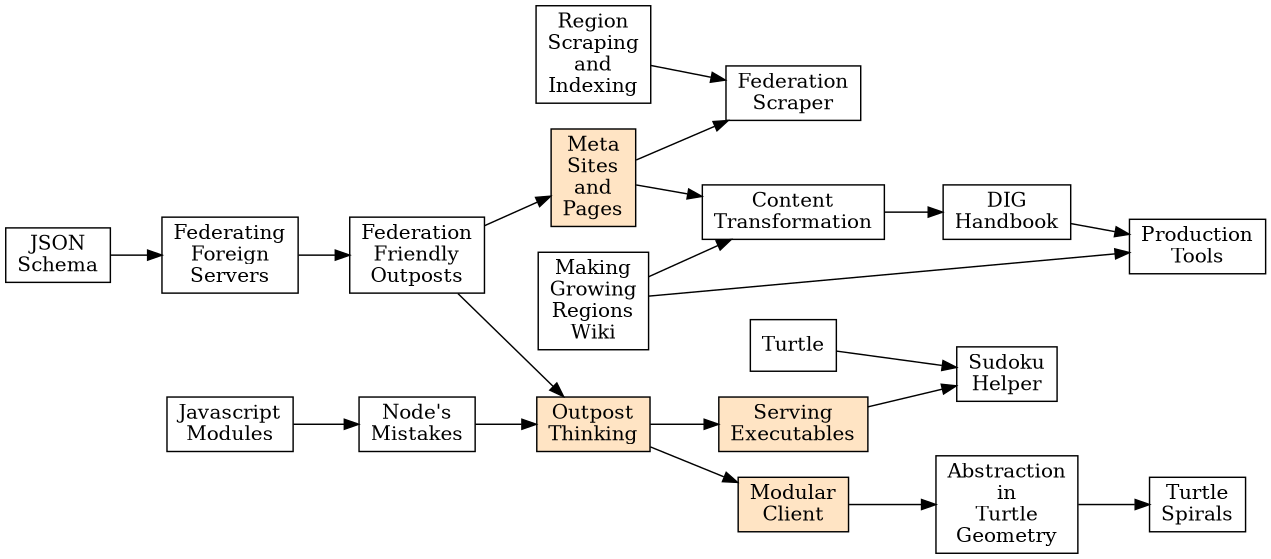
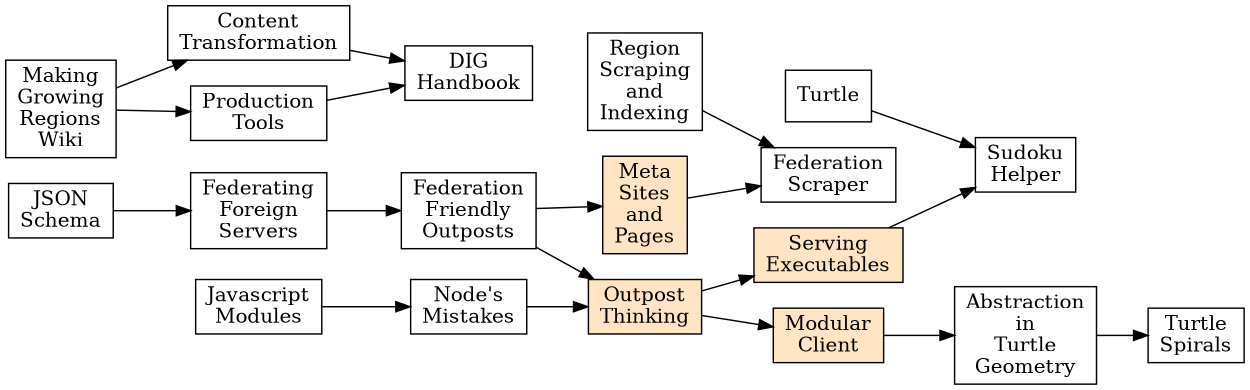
(662, 189) -> none
(1093, 228) -> (358, 94)
